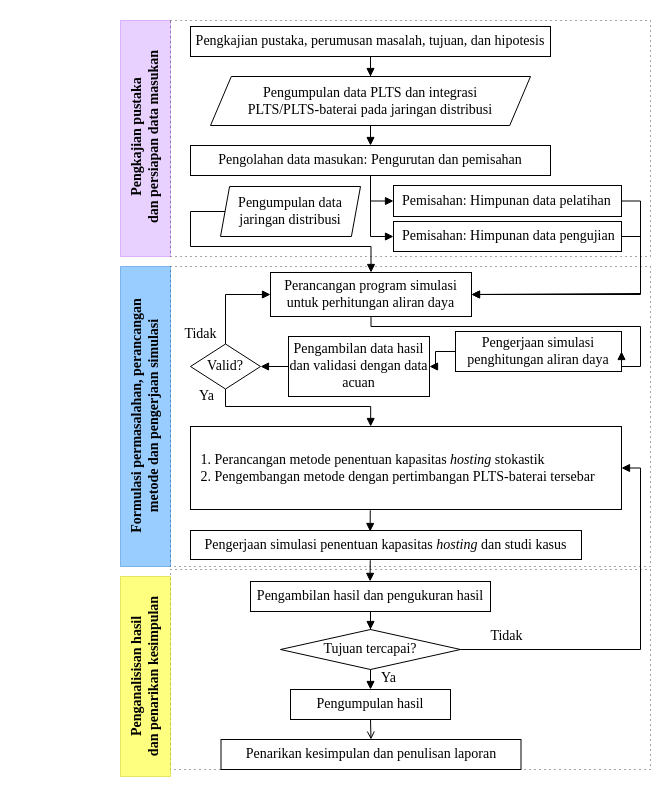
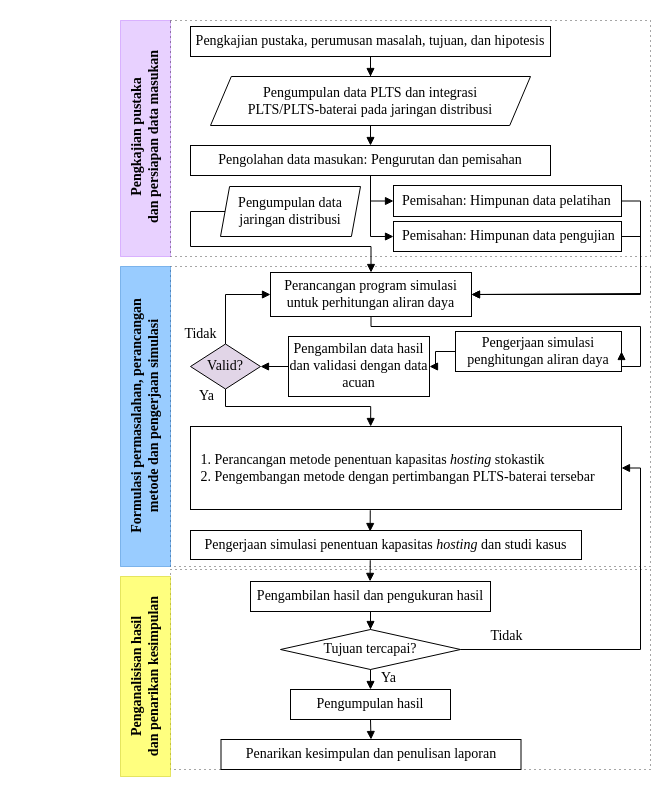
(226, 367) -> (226, 367)
(371, 732) -> (371, 730)
